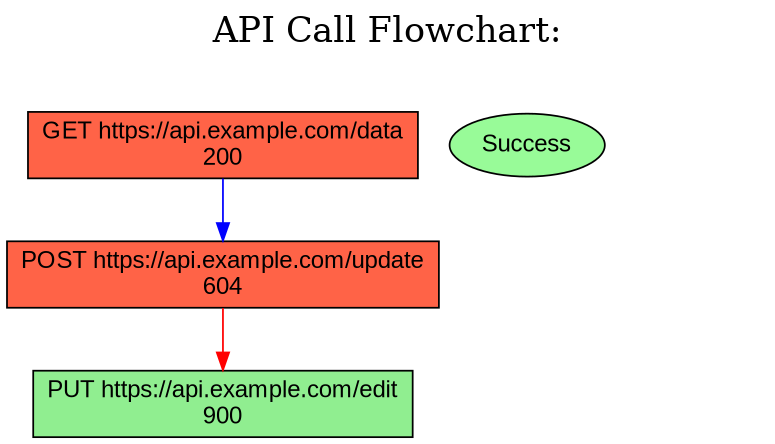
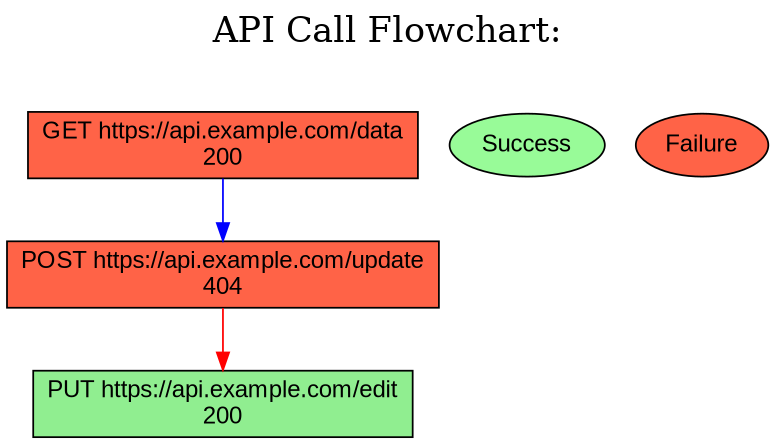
none -> (702, 145)
(223, 275) -> (223, 275)
(223, 404) -> (223, 404)
